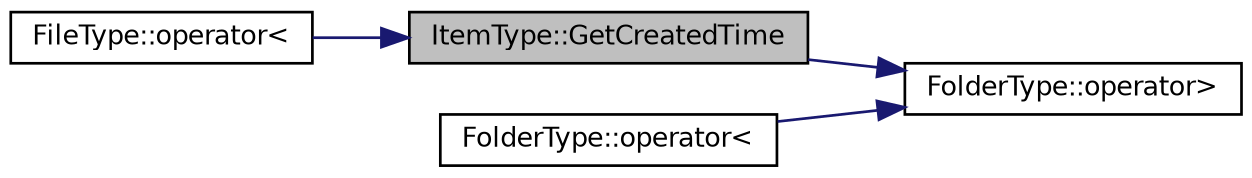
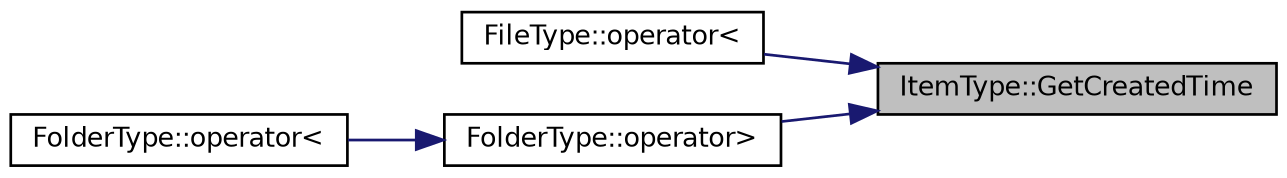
(843, 64) -> (816, 118)
